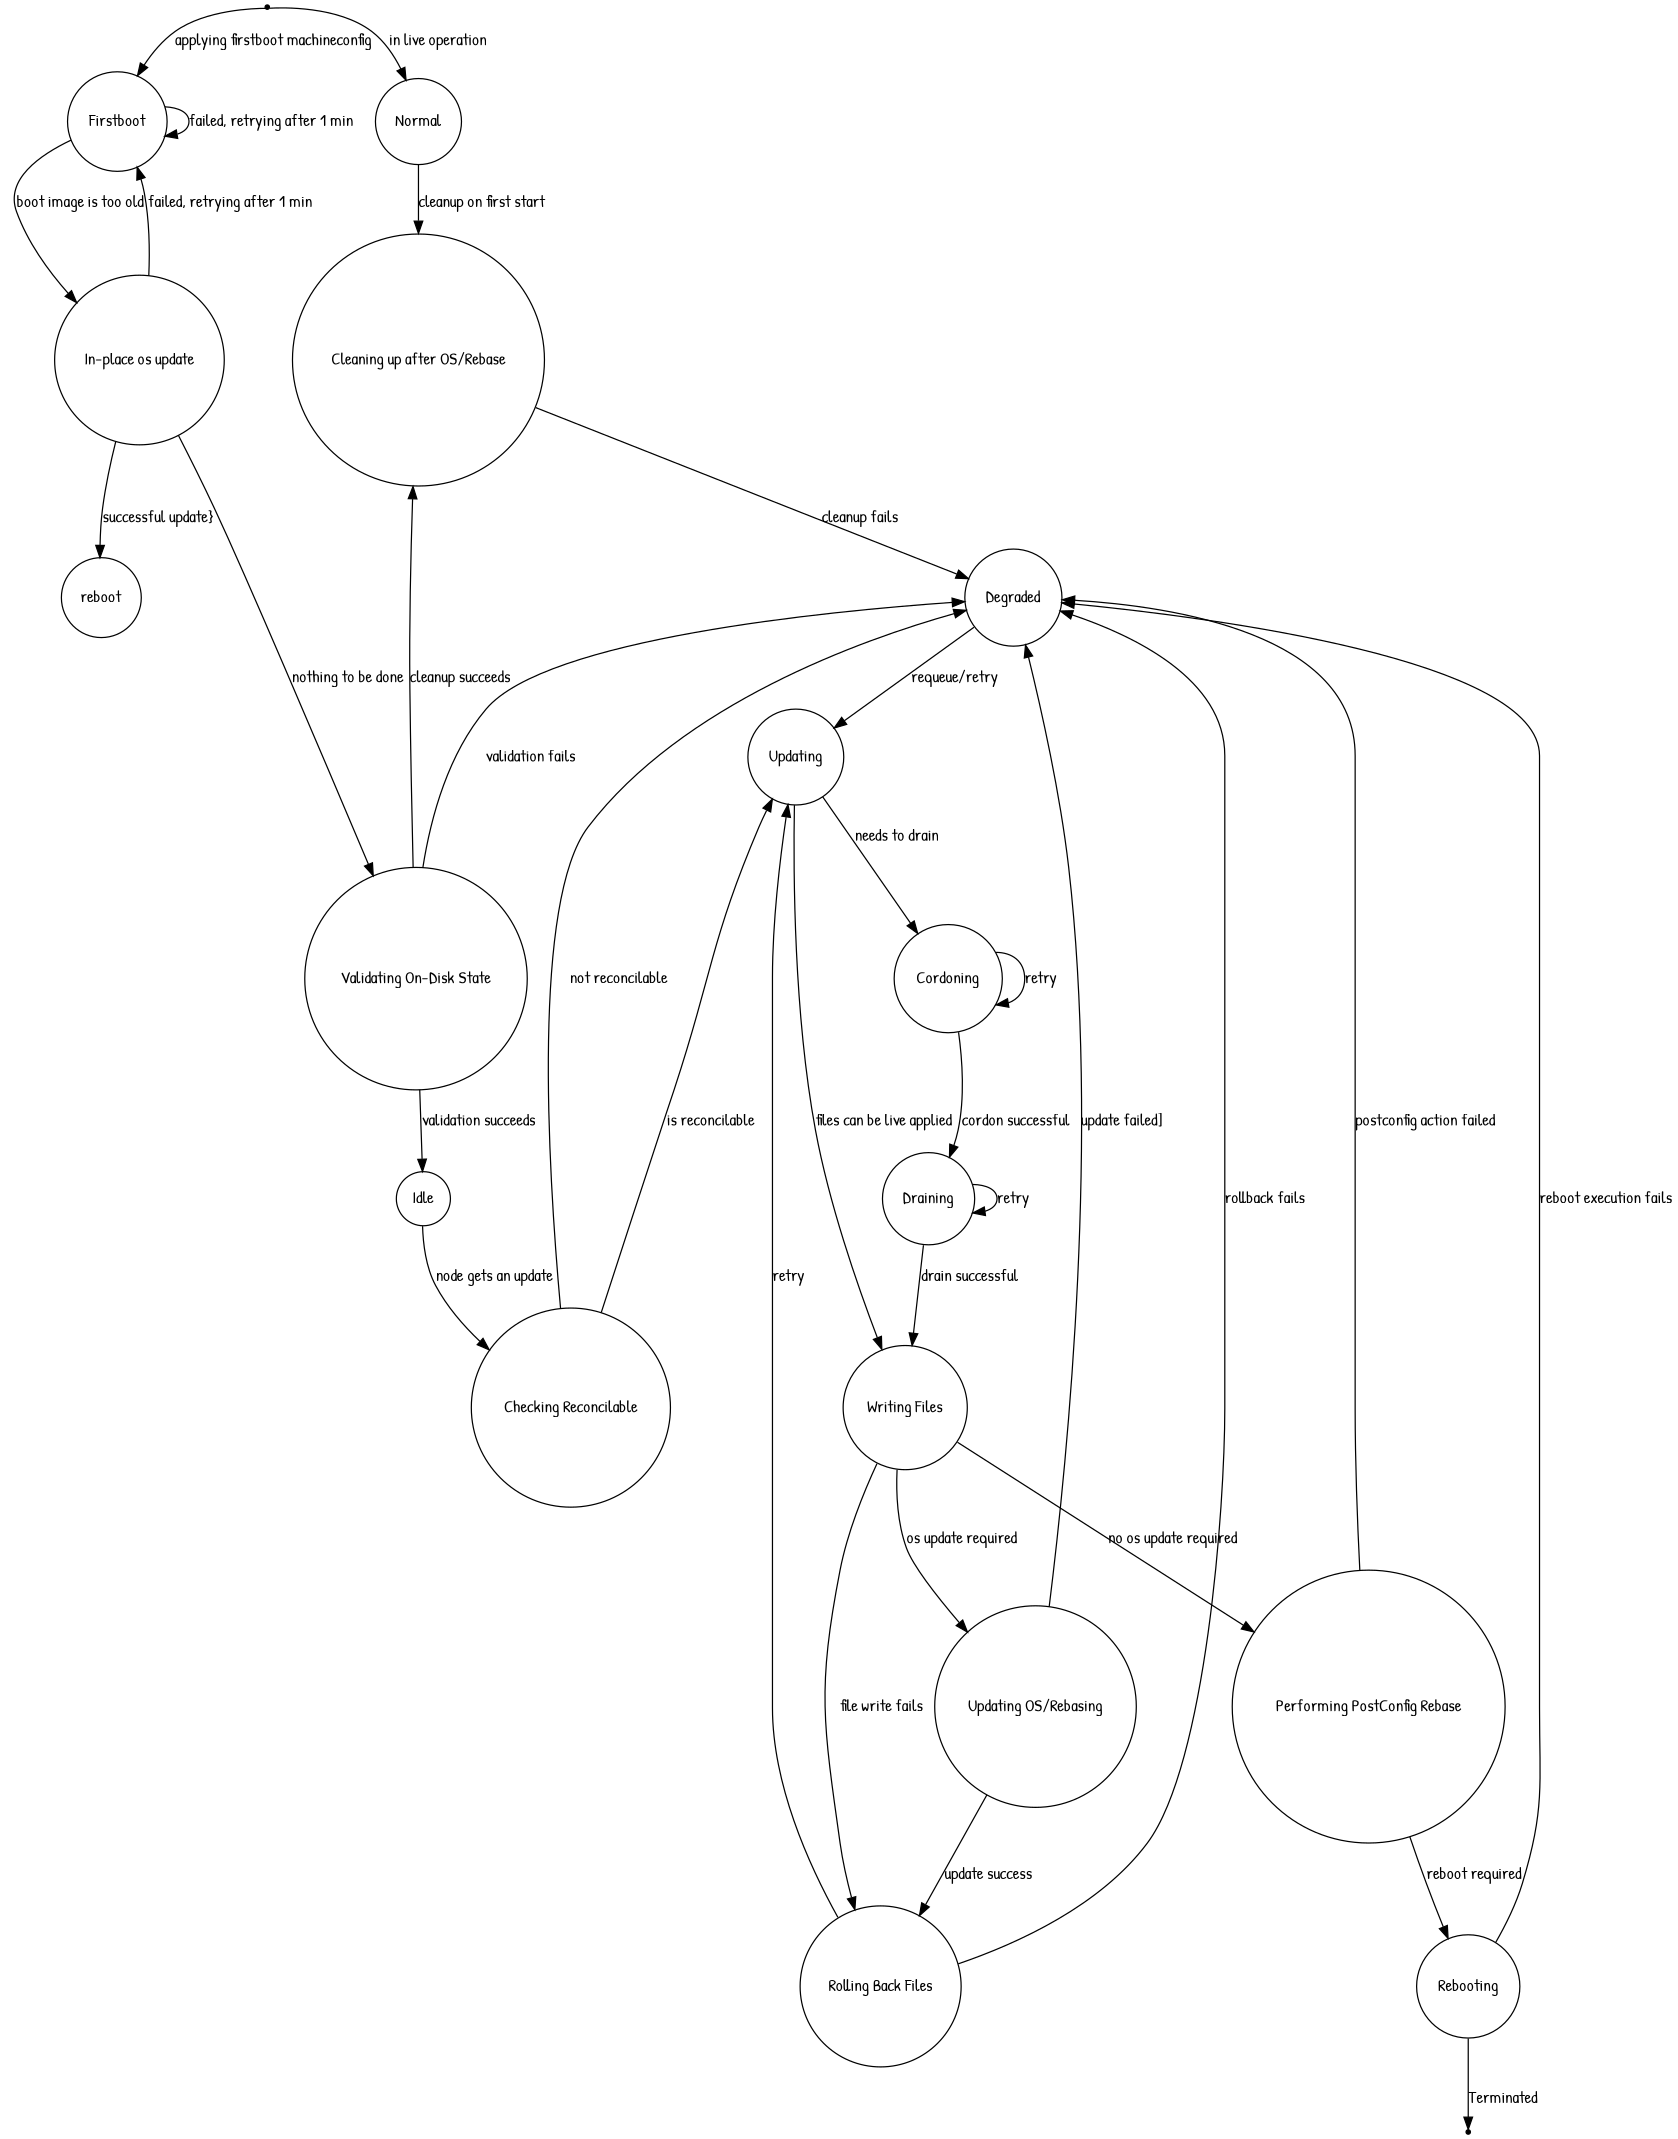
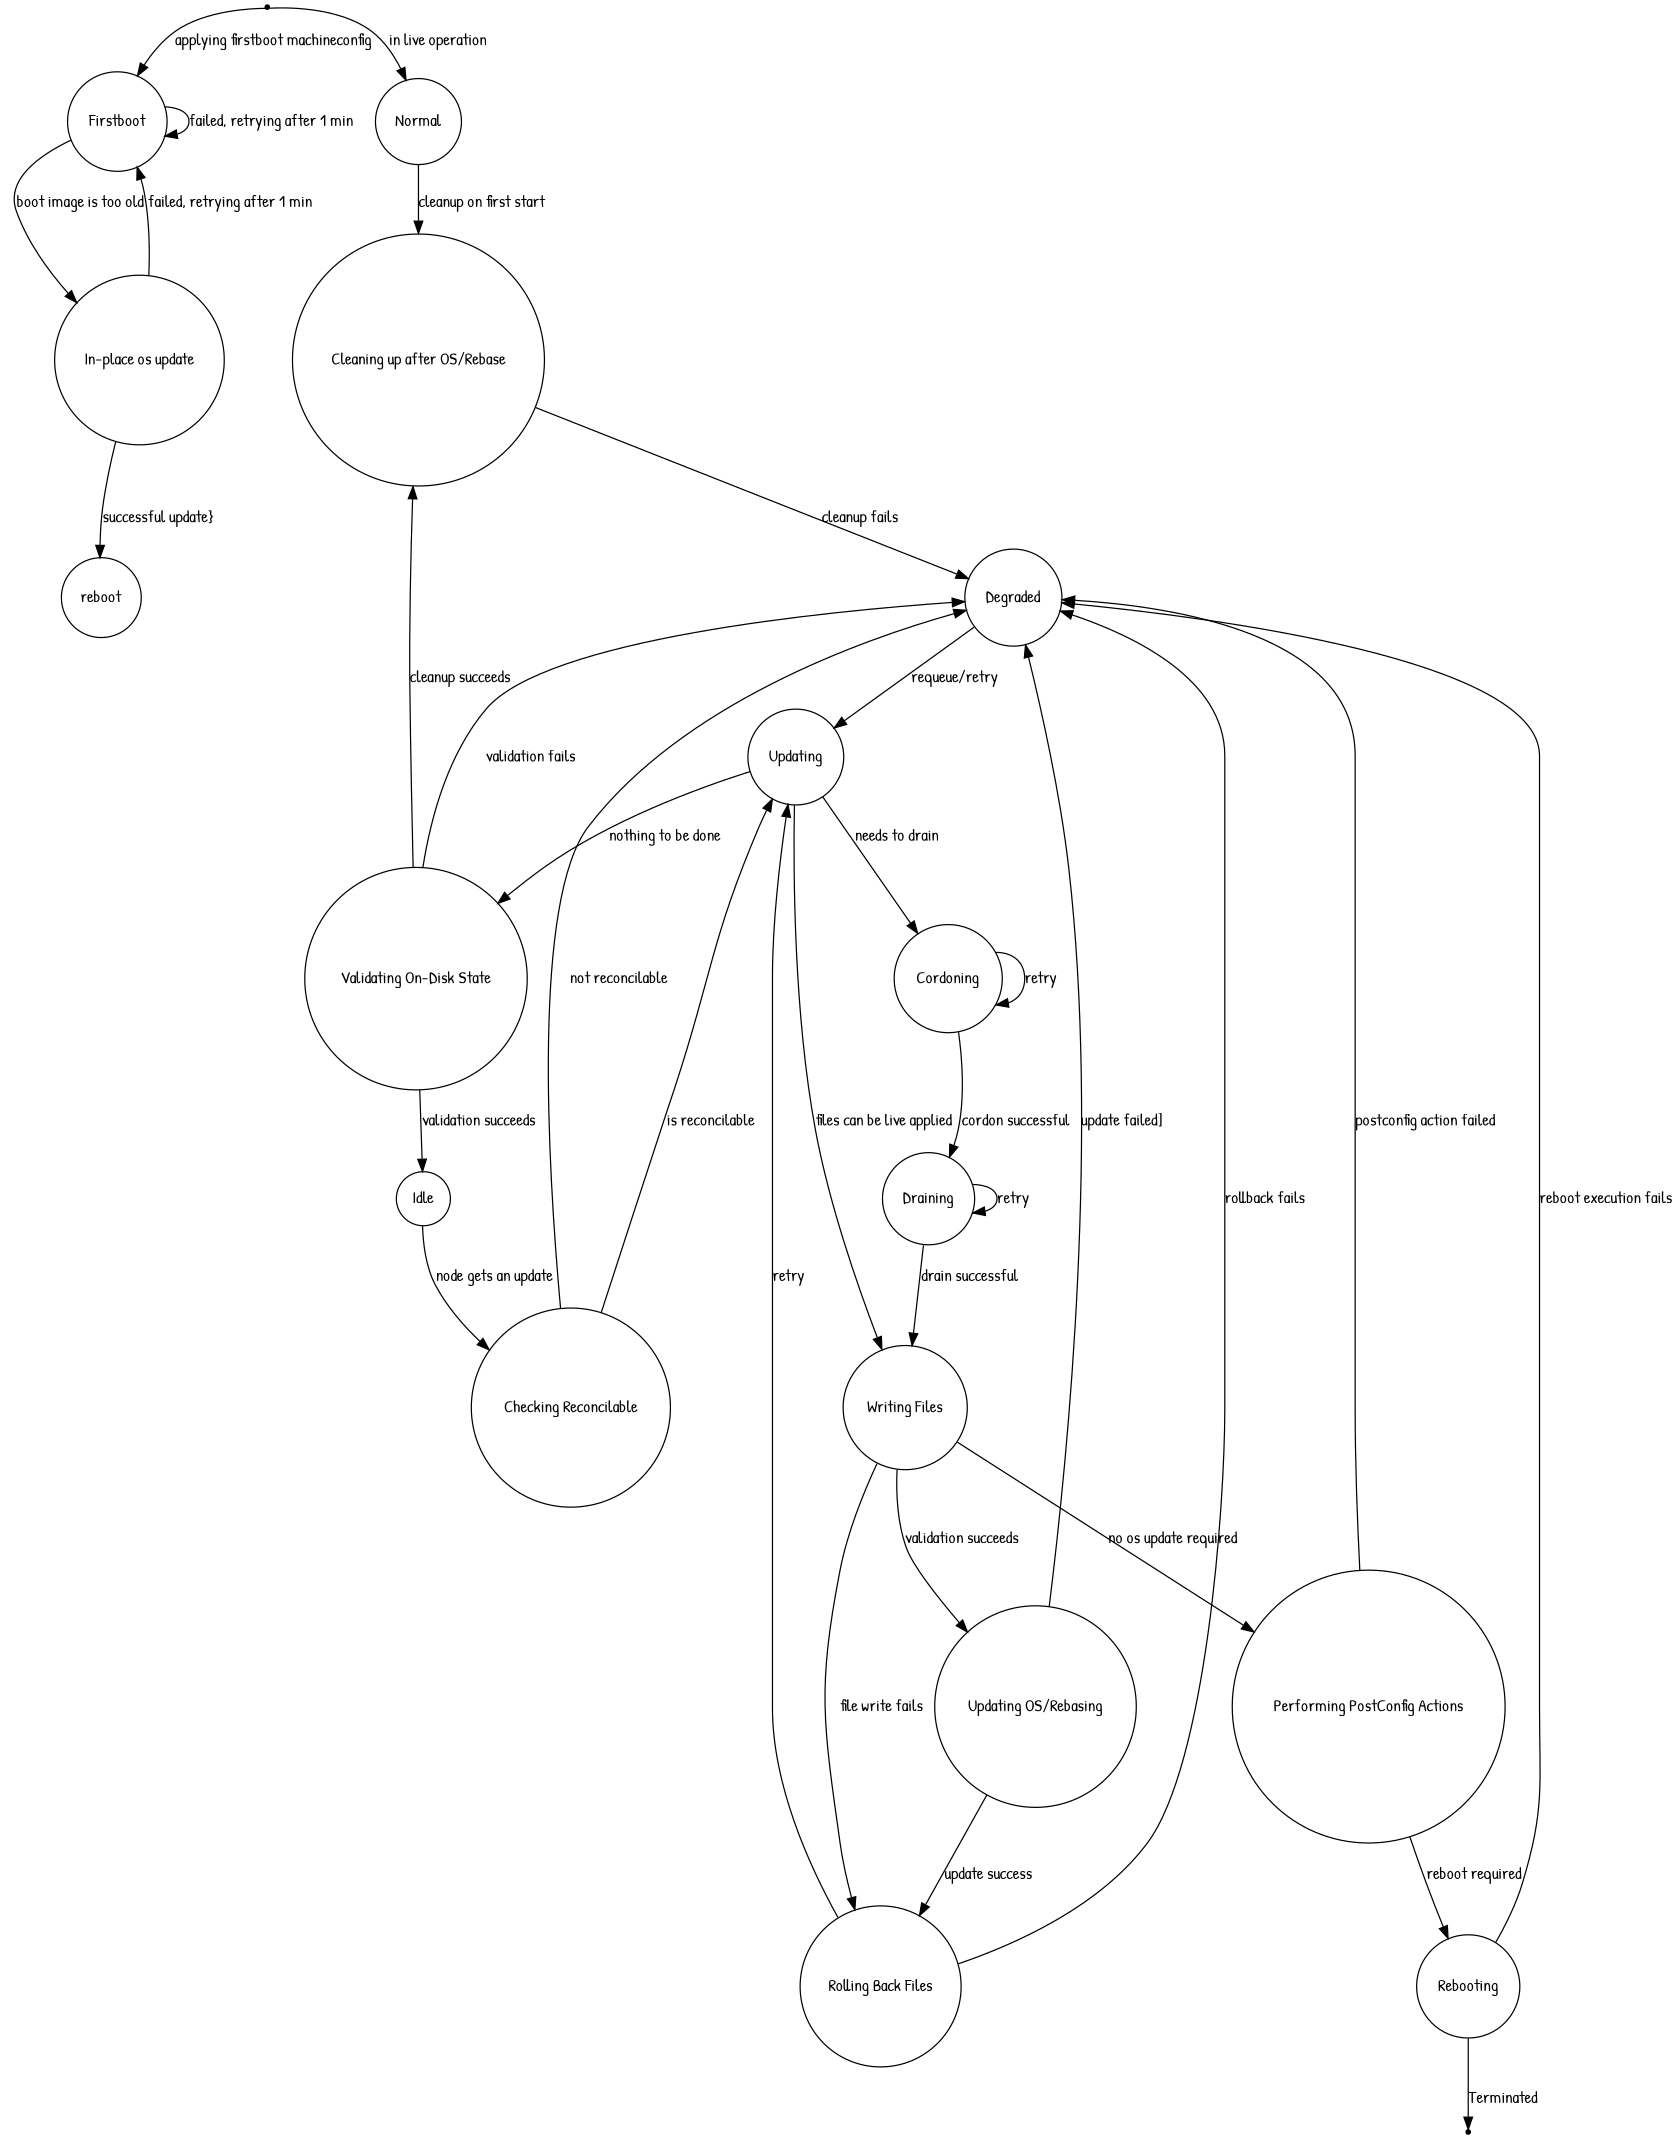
(276, 648) -> (623, 822)
(962, 1539) -> (962, 1539)
(1369, 1707) -> (1369, 1707)
